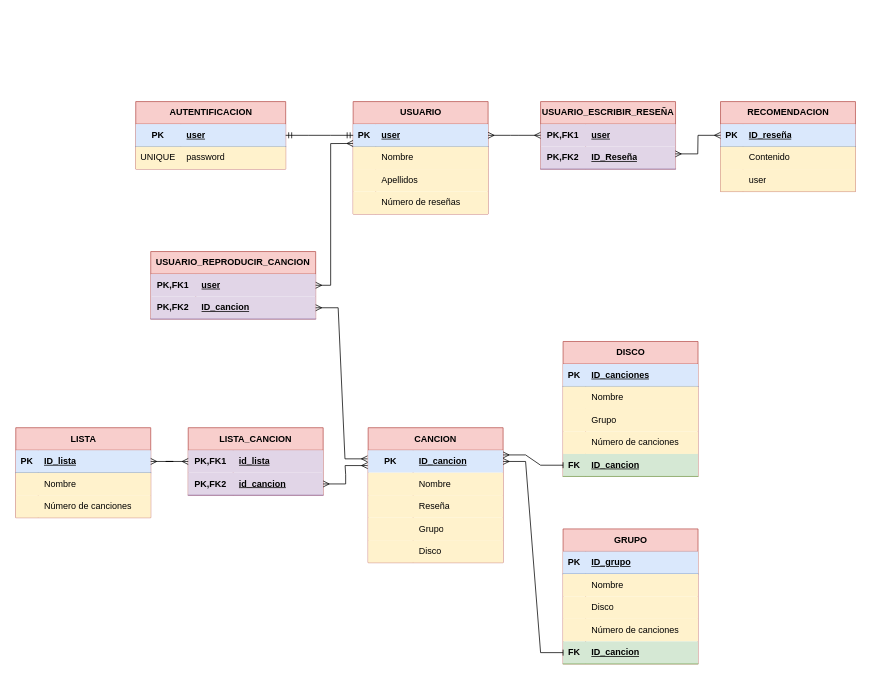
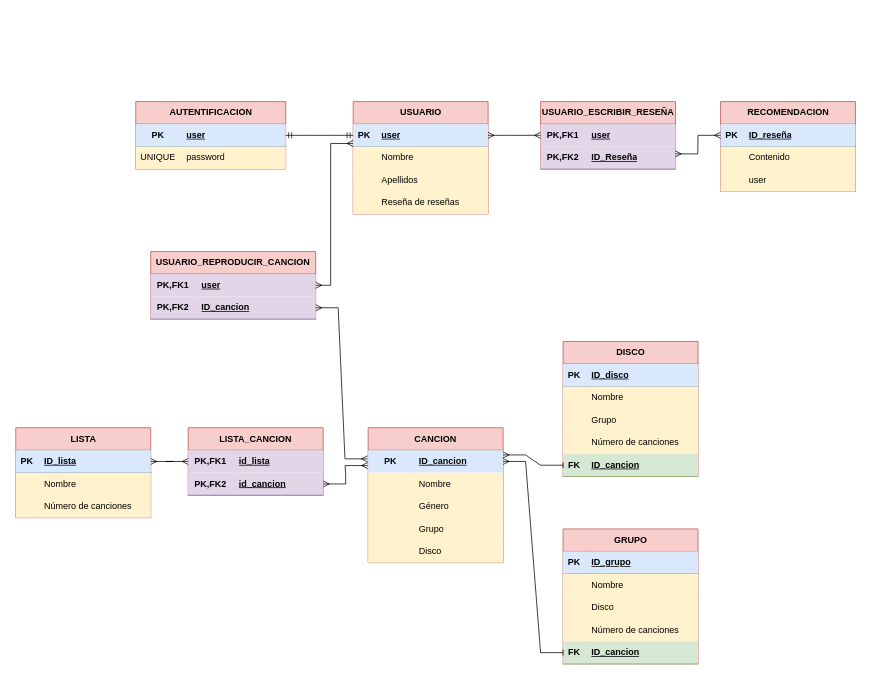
(422, 203) -> (422, 203)
(620, 375) -> (610, 375)
(434, 507) -> (434, 507)
